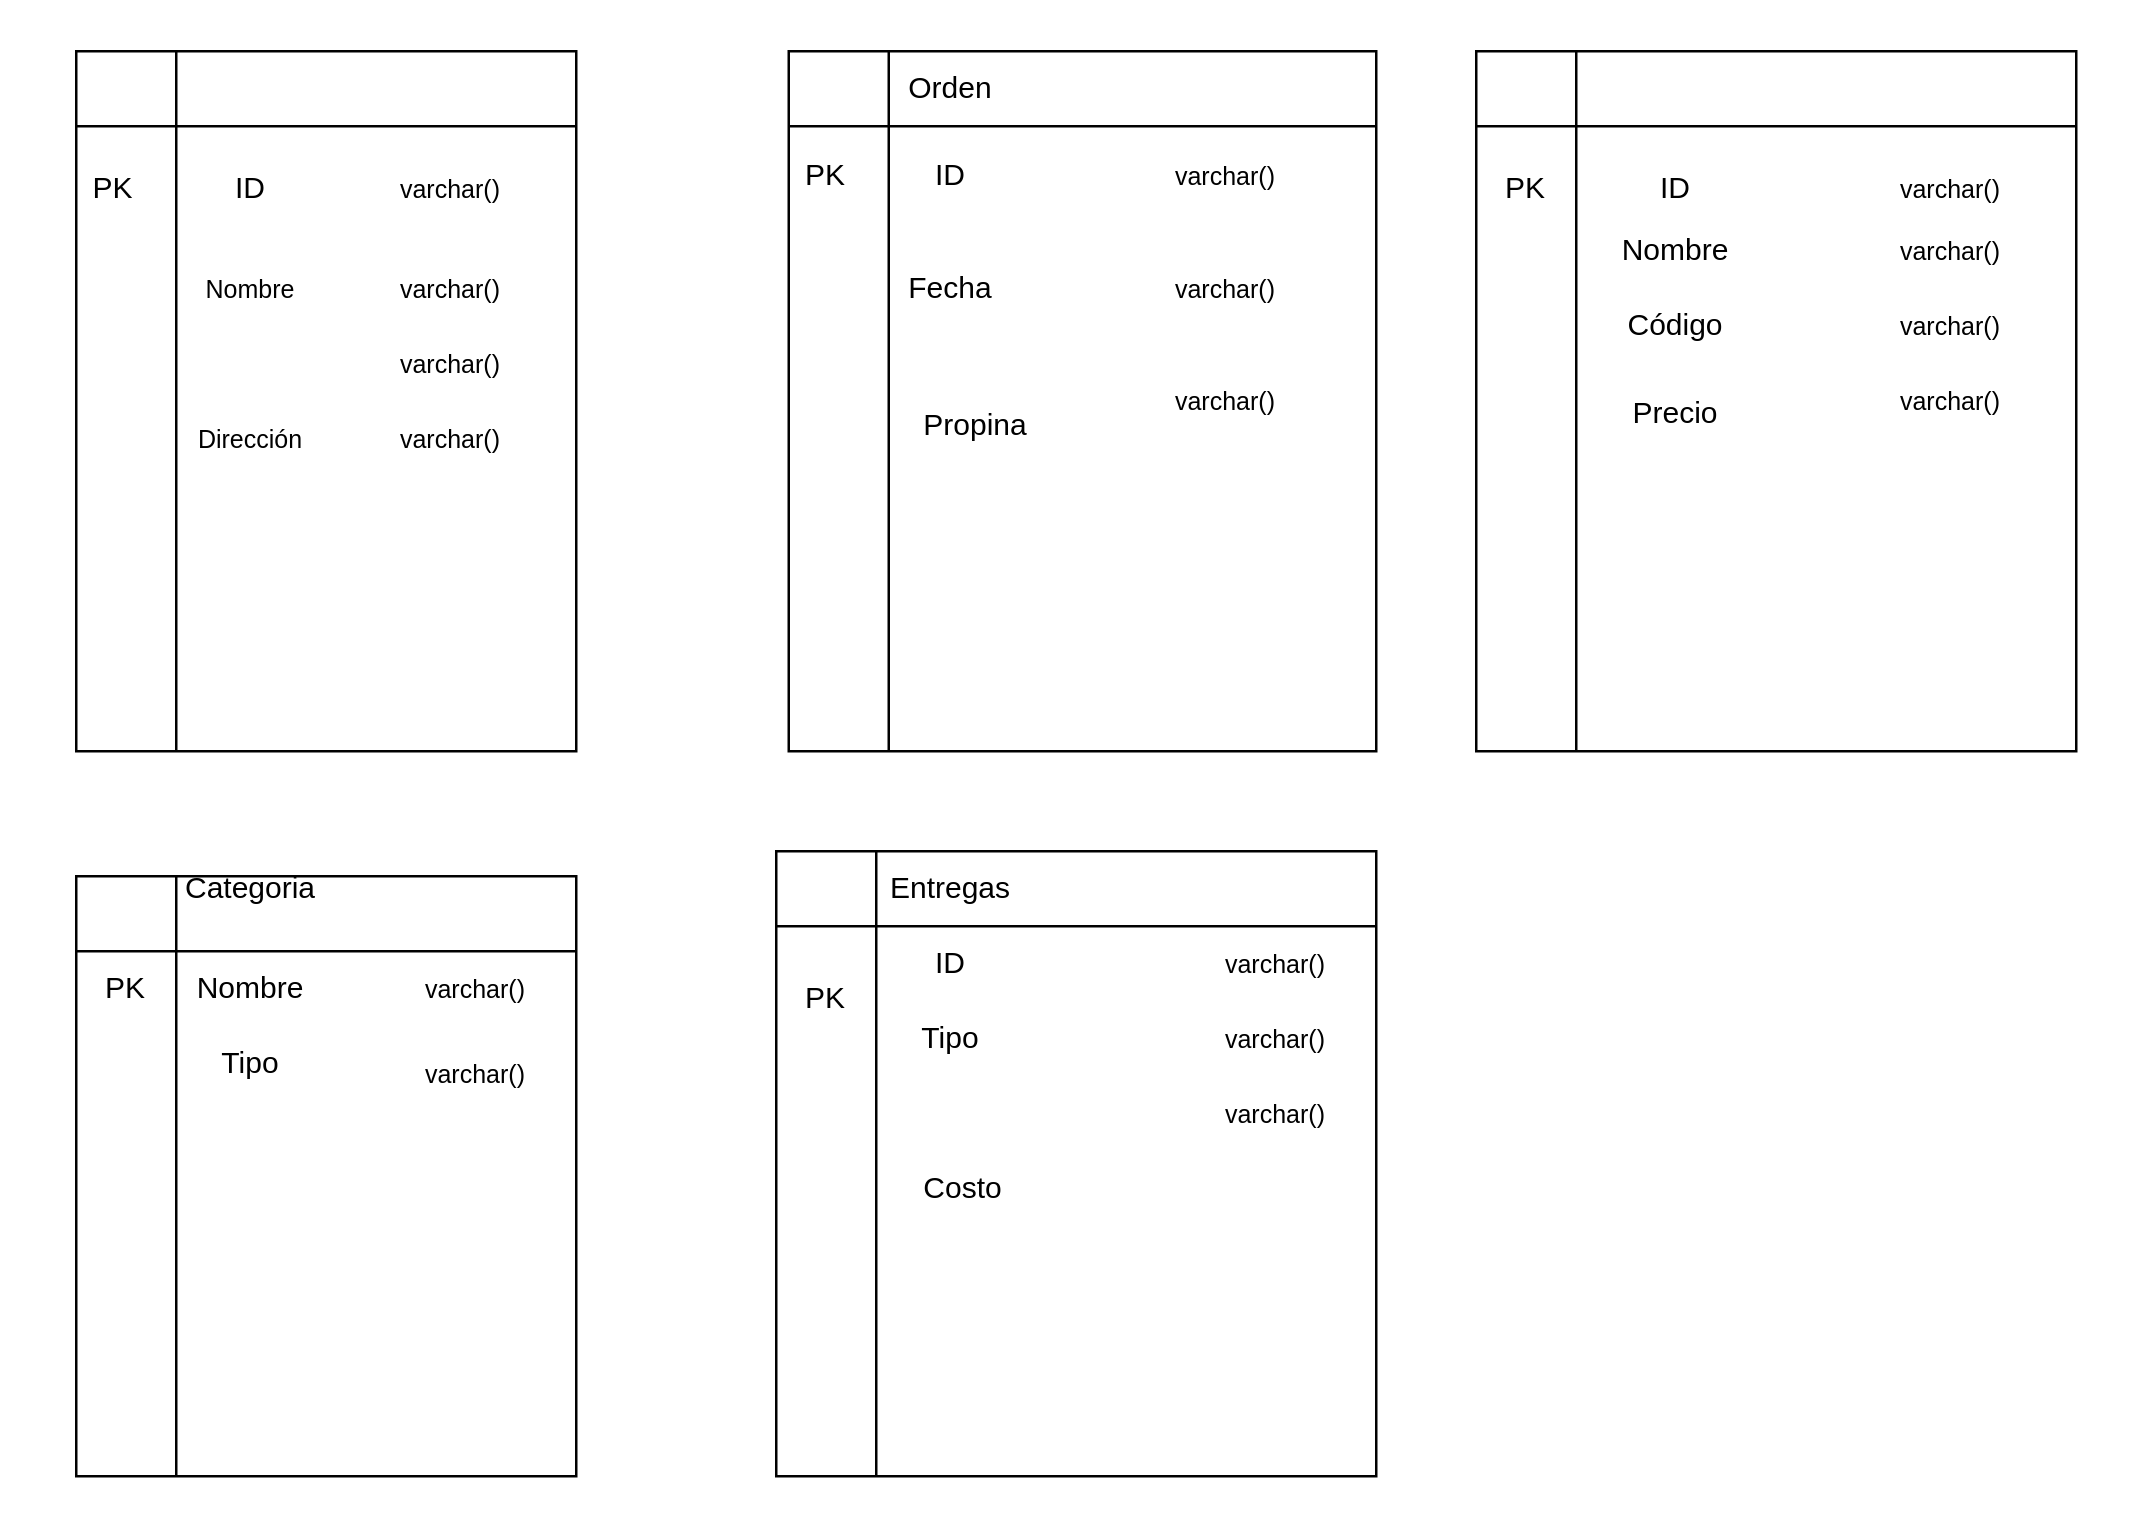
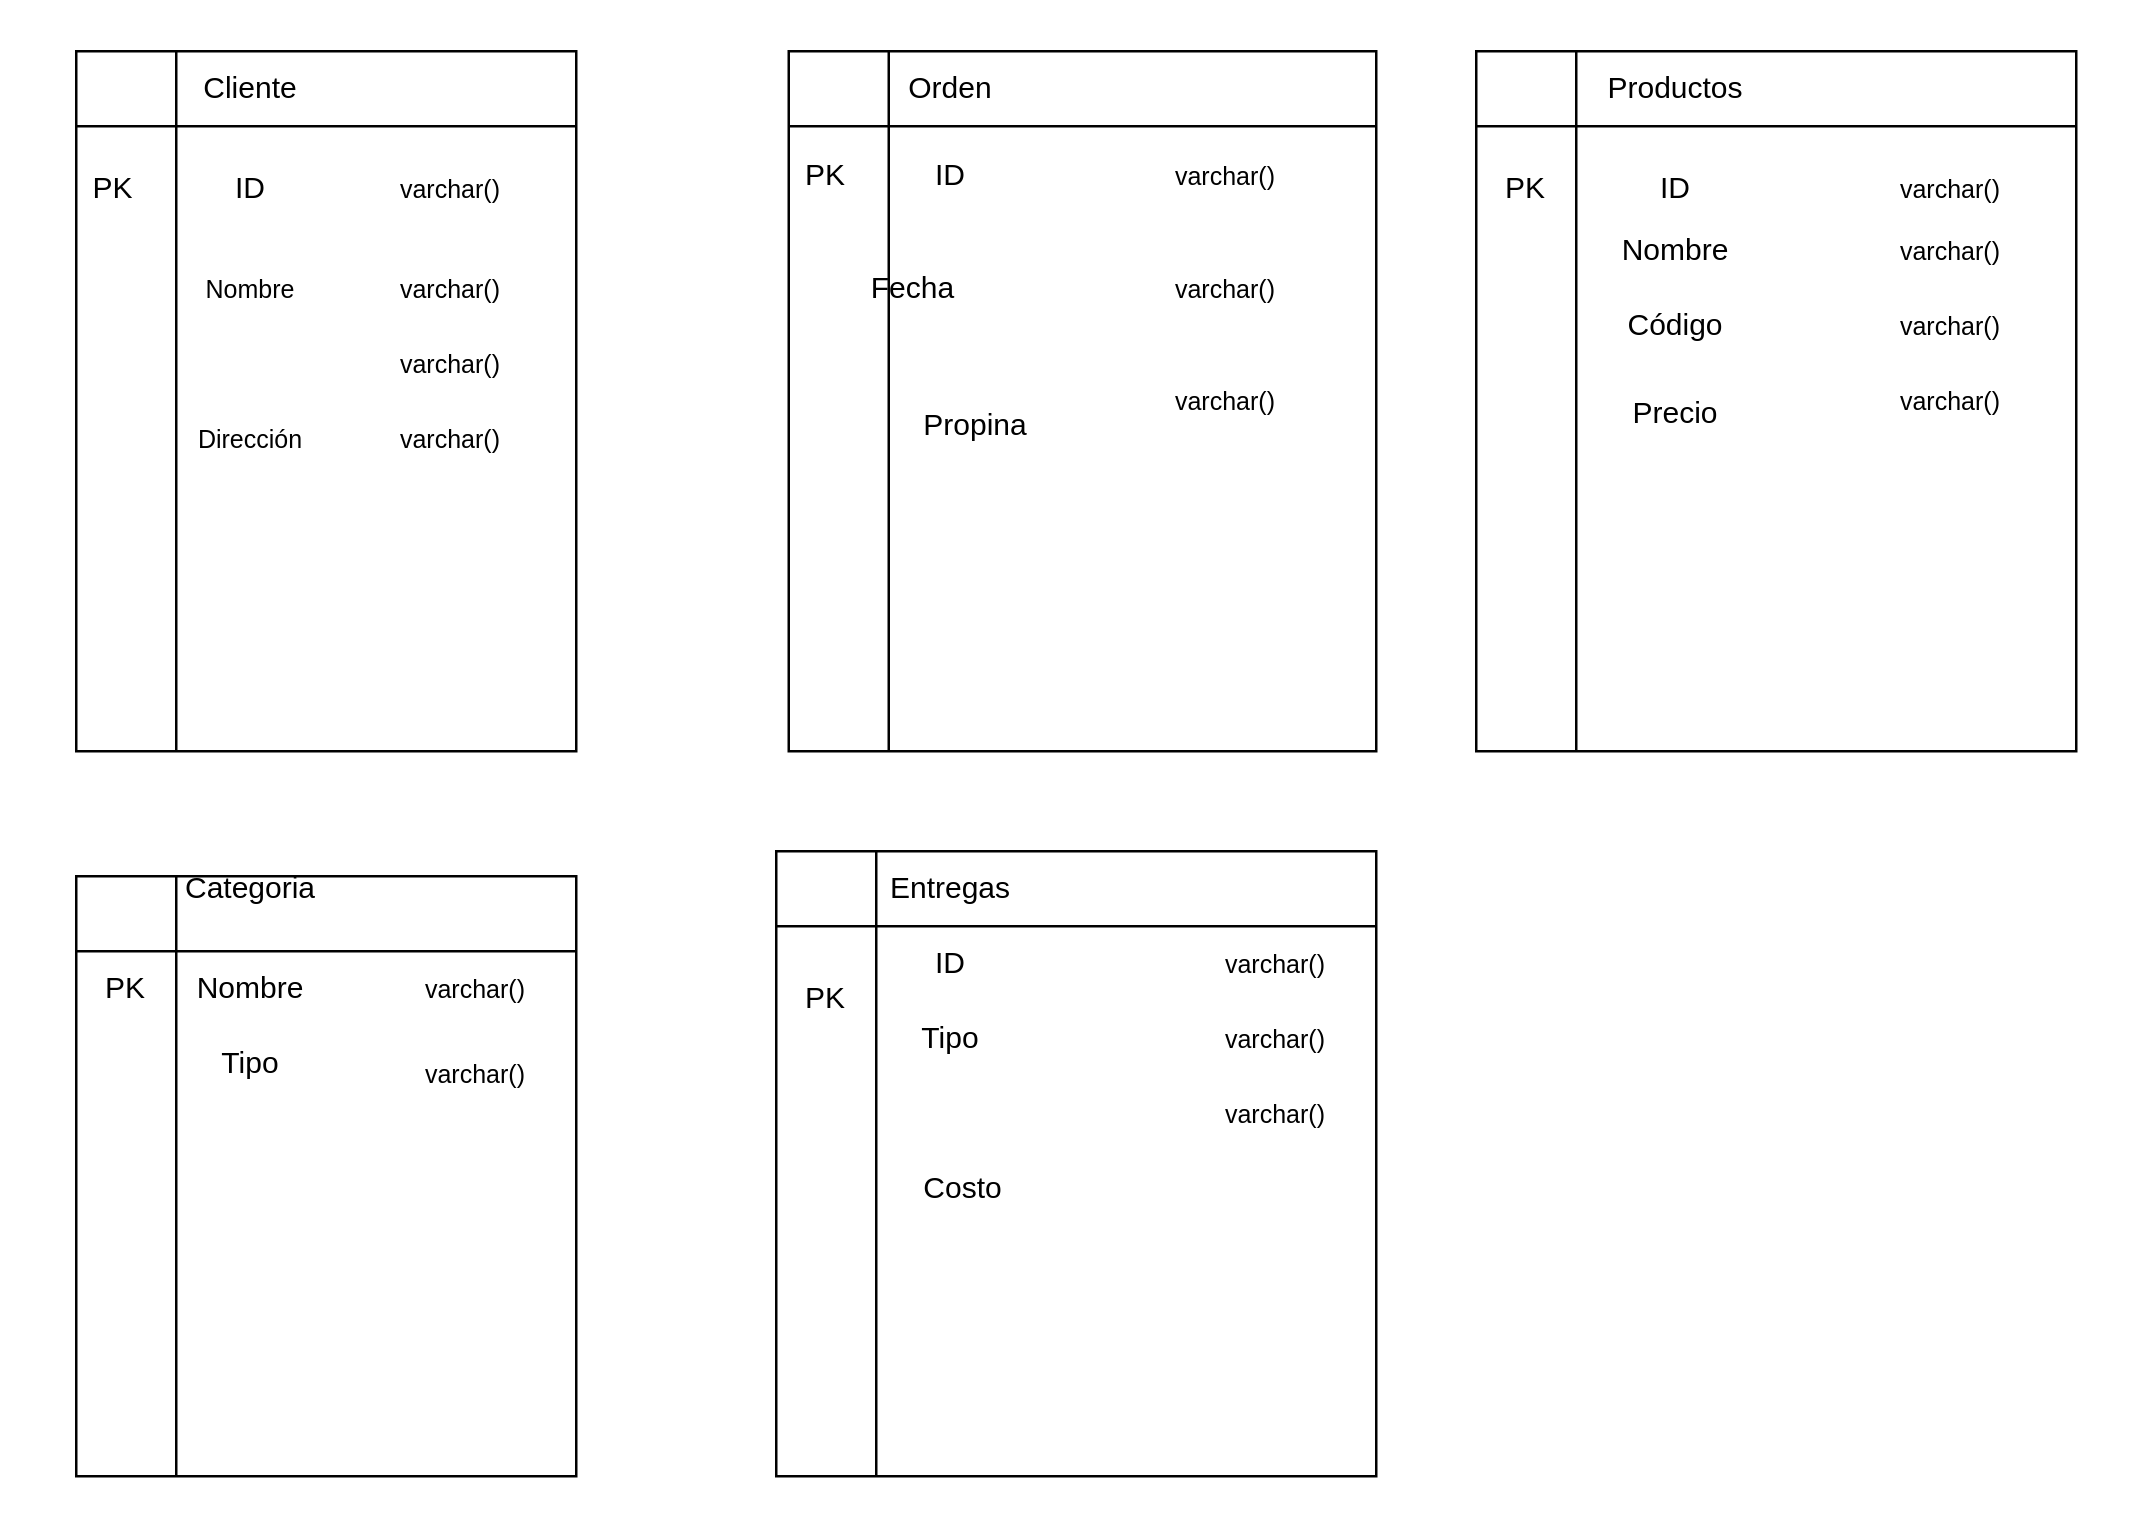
none -> (251, 89)
none -> (1676, 89)
(951, 289) -> (914, 289)
